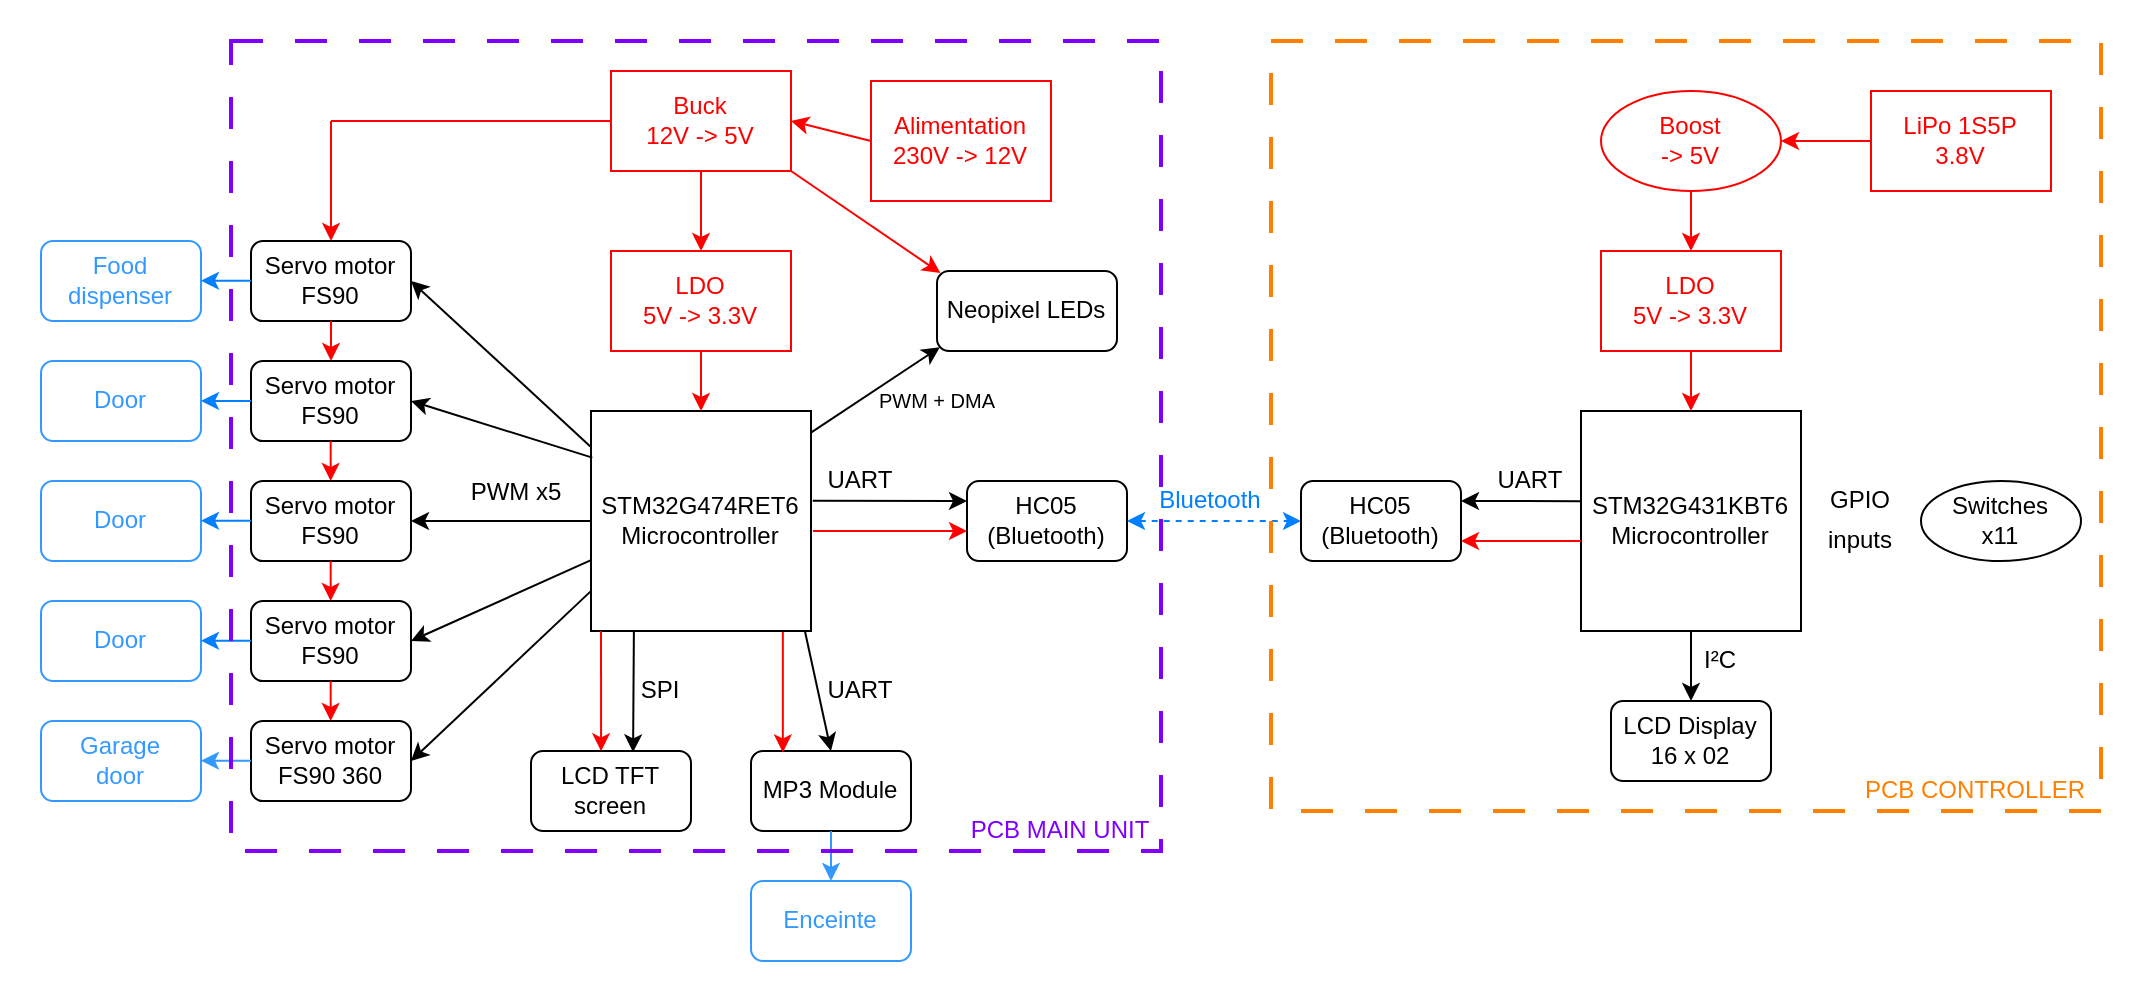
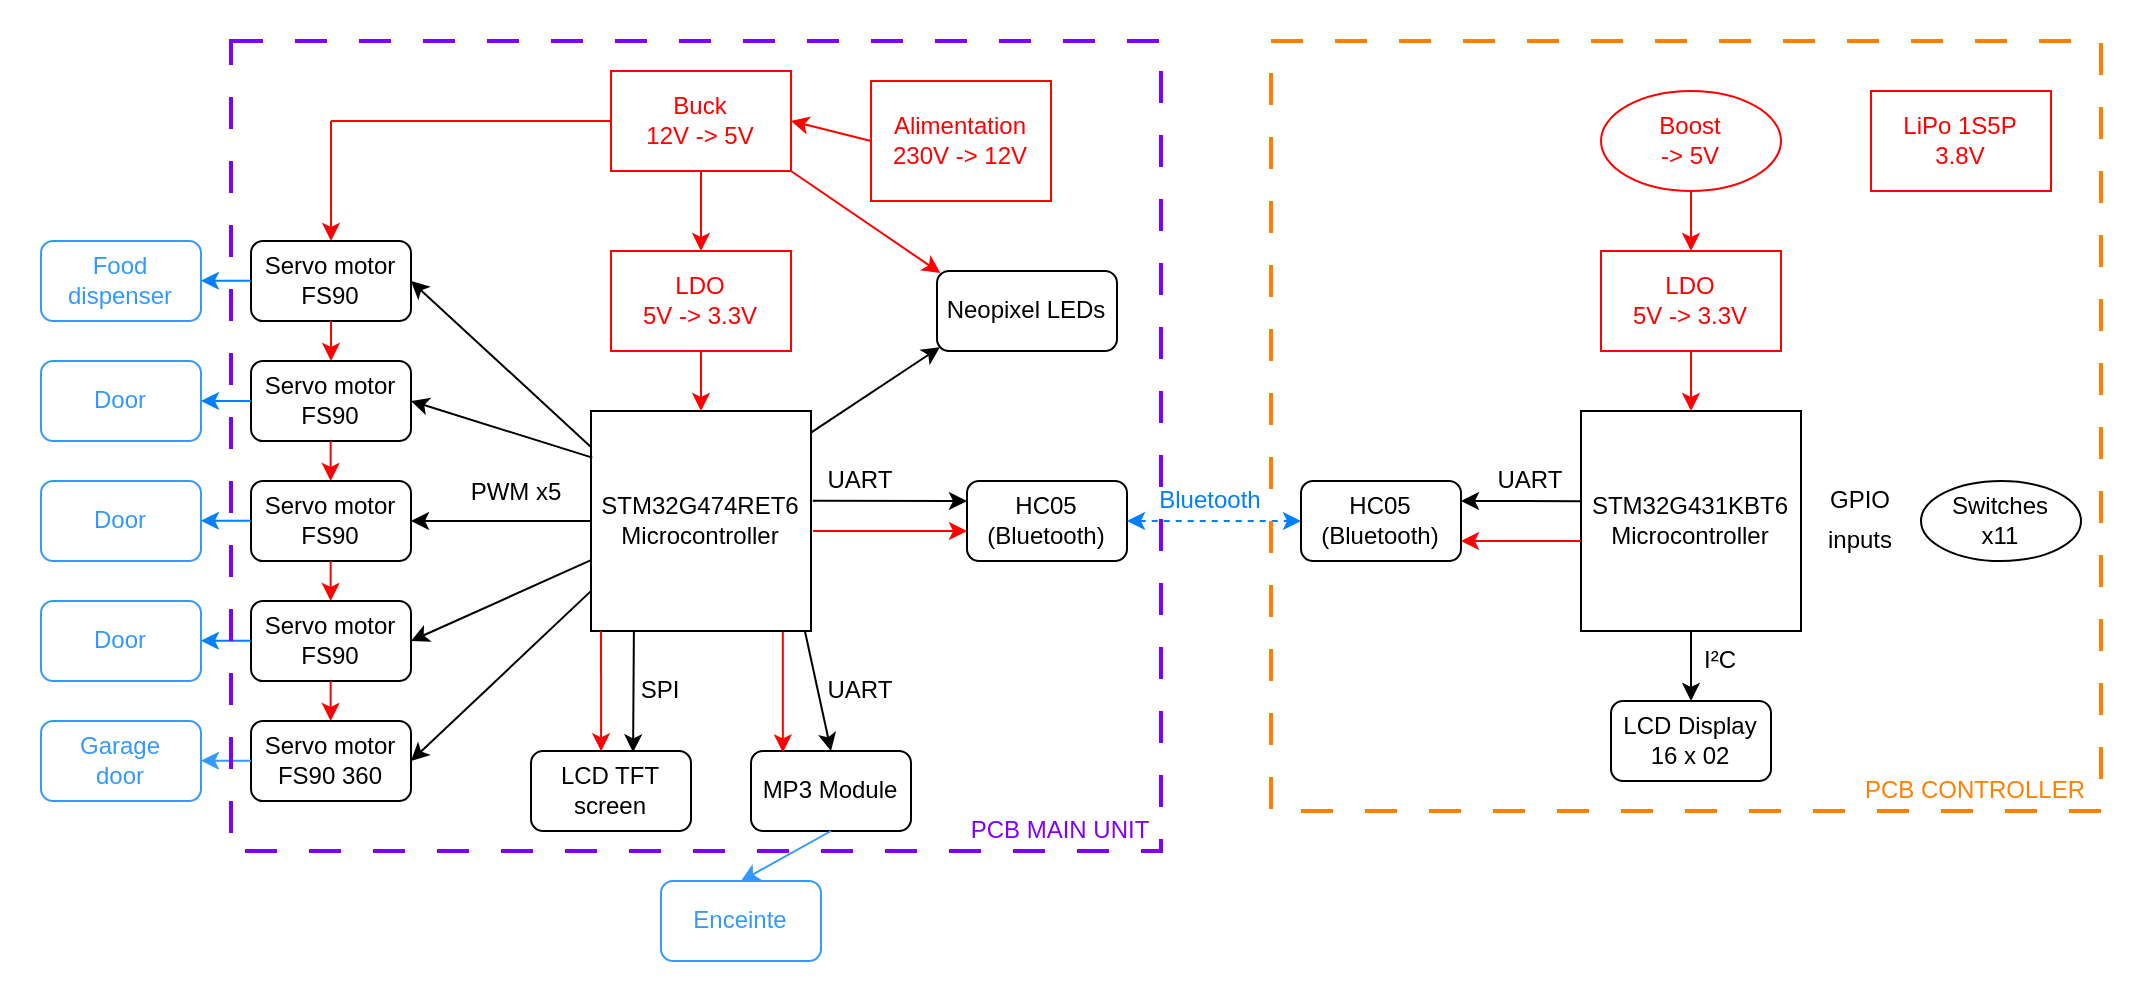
(1833, 141) -> none
(938, 401) -> none
(831, 921) -> (741, 921)
